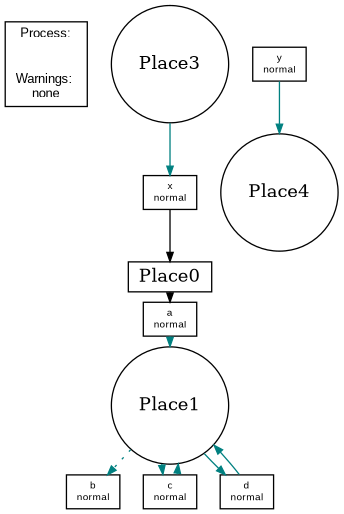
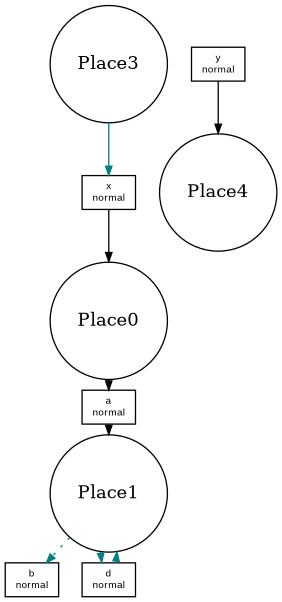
(46, 64) -> none
(279, 103) -> (218, 103)
(170, 277) -> (109, 321)
(170, 337) -> (109, 425)
(170, 492) -> none
